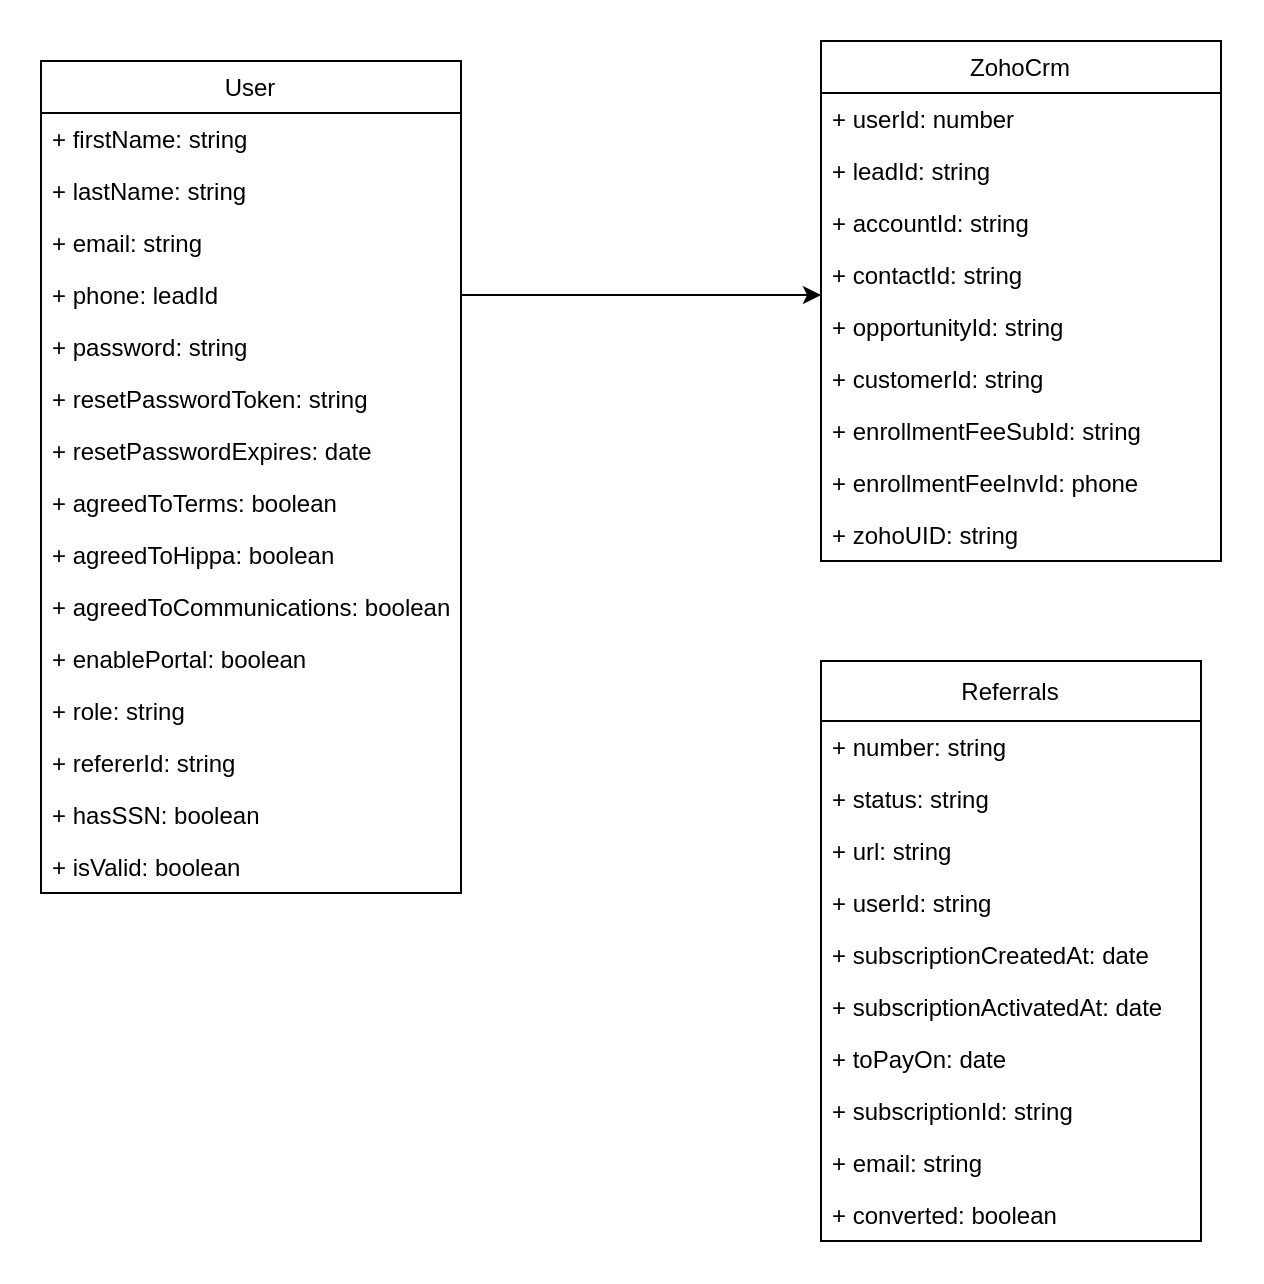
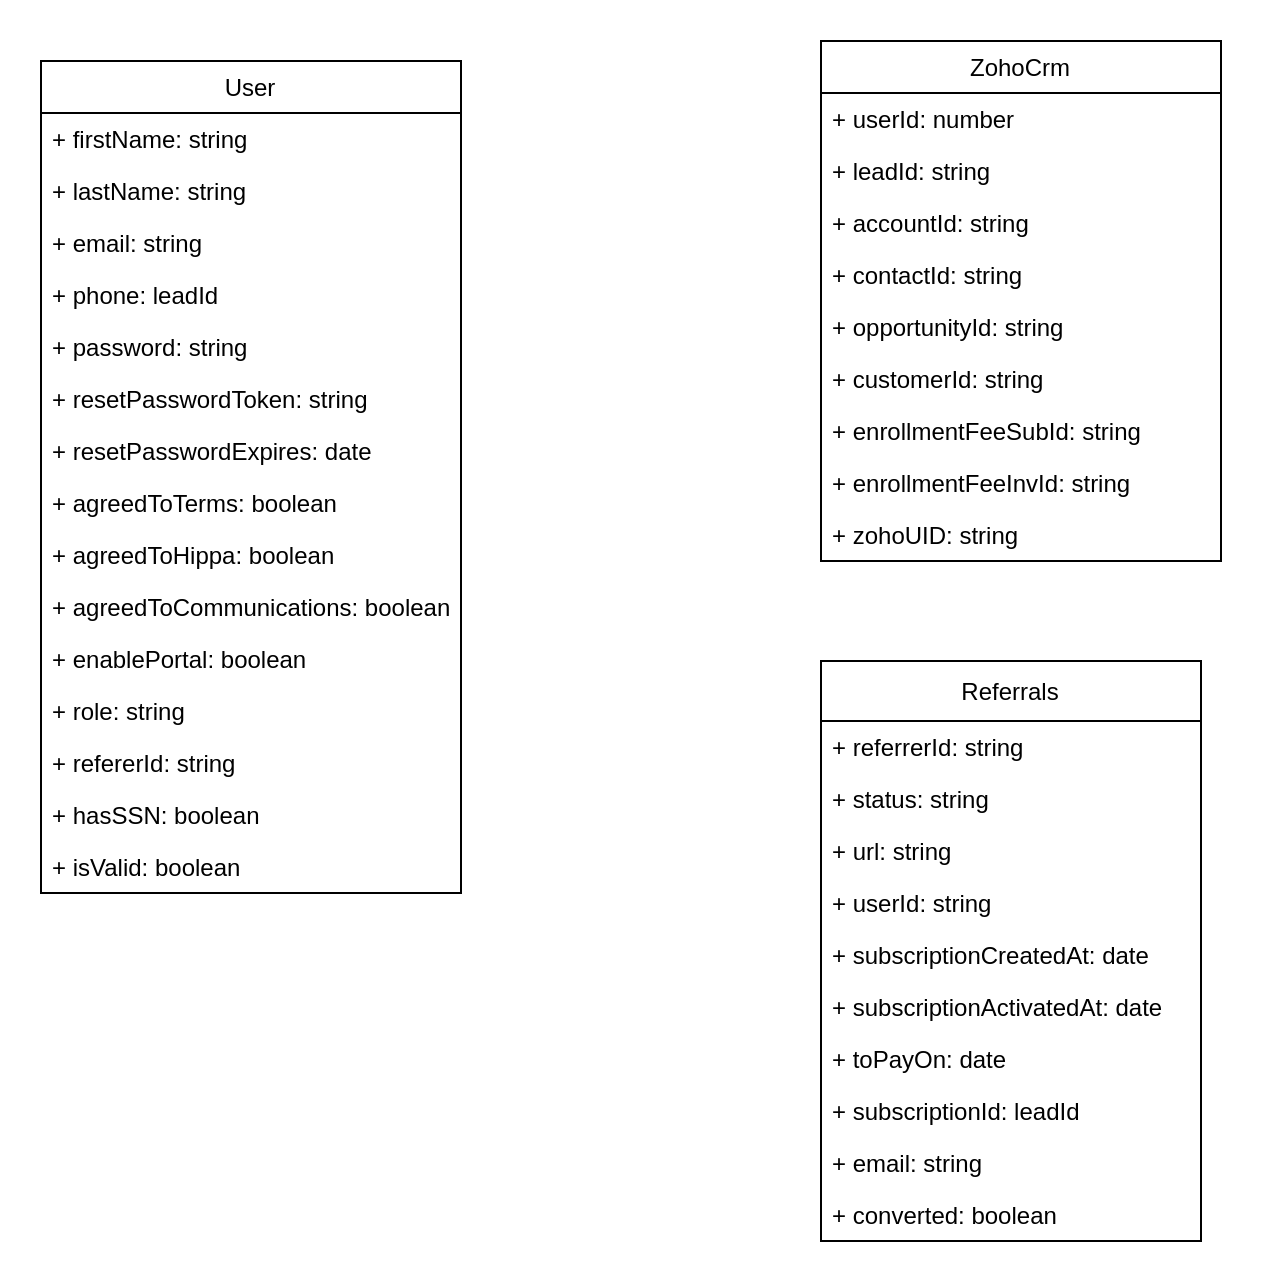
(634, 295) -> none
(998, 484) -> (1001, 484)
(927, 748) -> (954, 748)
(975, 1112) -> (975, 1112)
